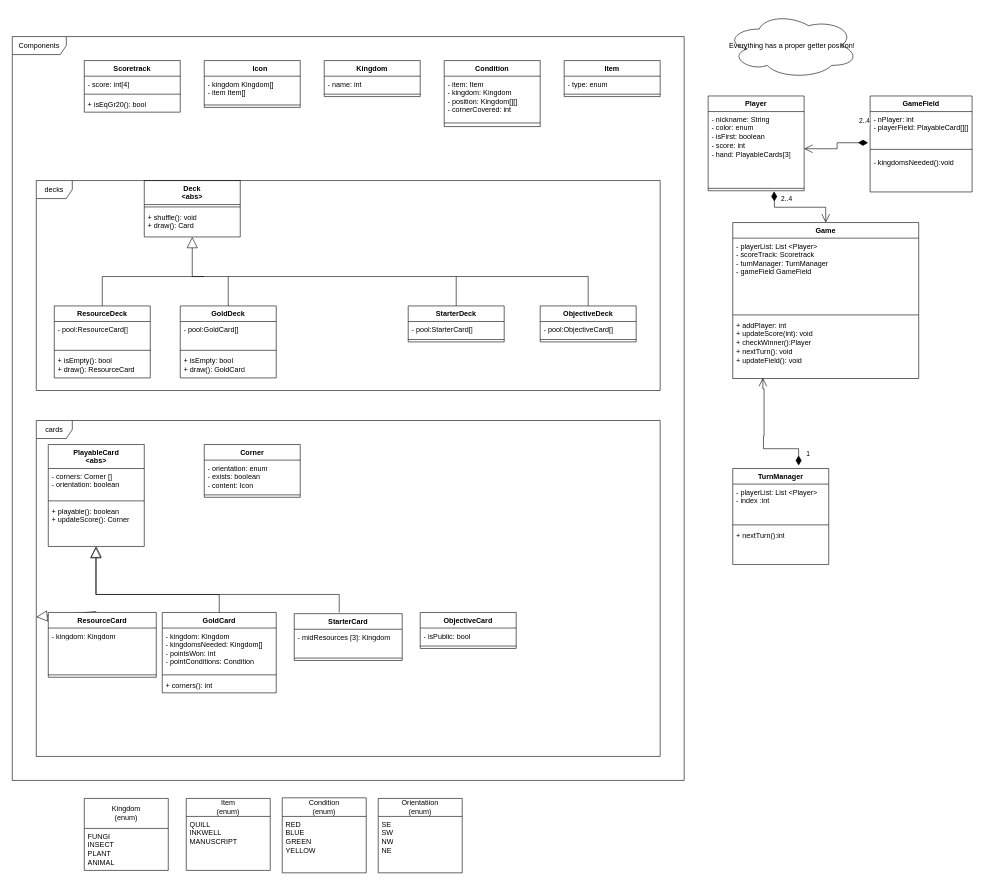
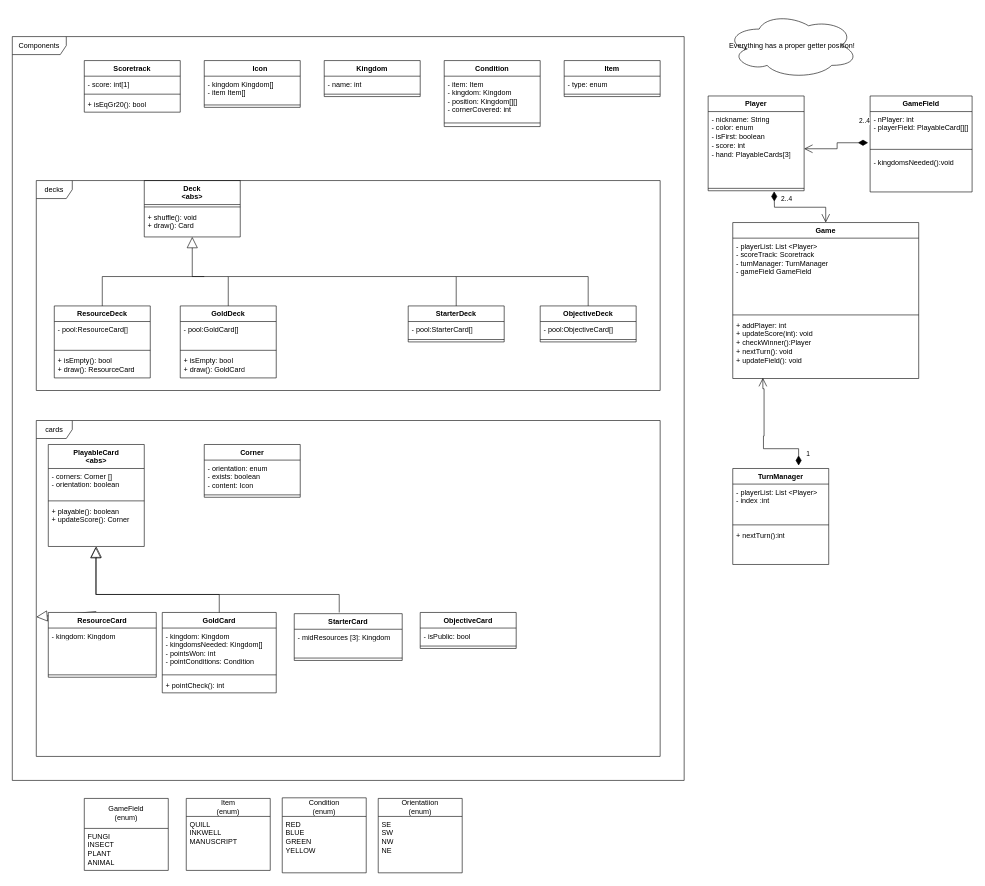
(114, 84) -> (114, 84)
(194, 686) -> (200, 686)
(126, 813) -> (126, 813)
